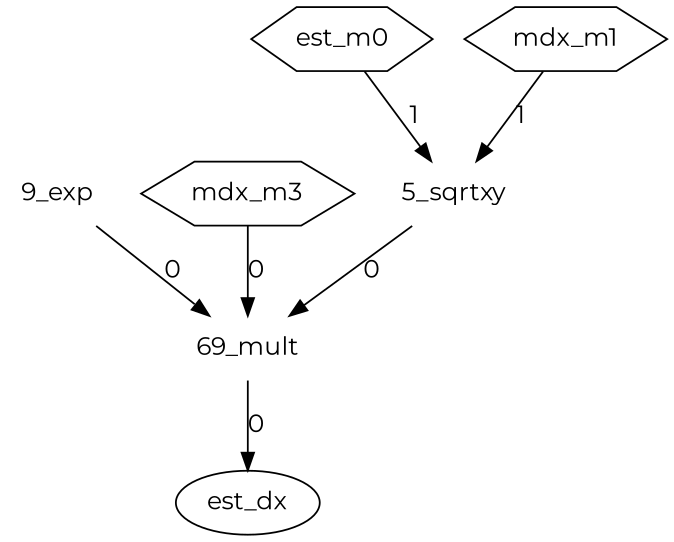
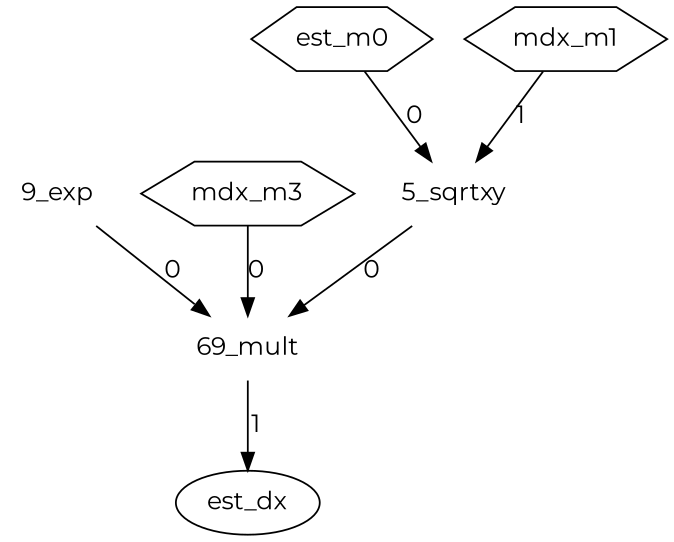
(415, 116) -> (415, 116)
(257, 425) -> (257, 425)
